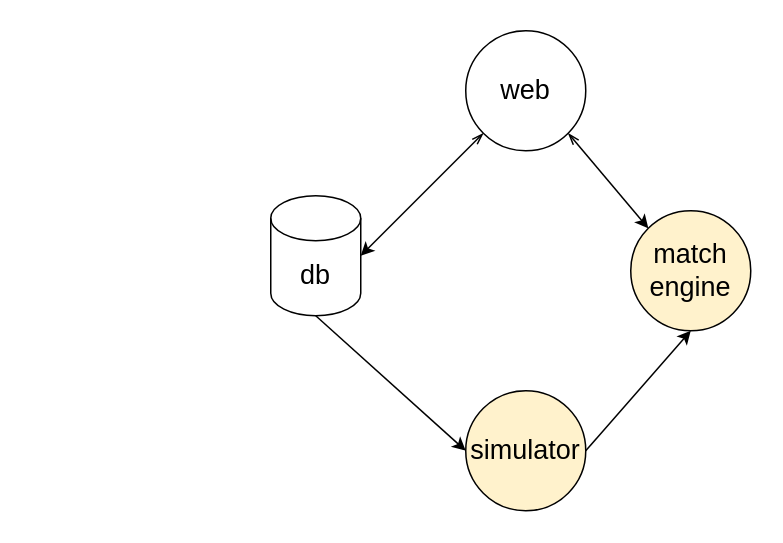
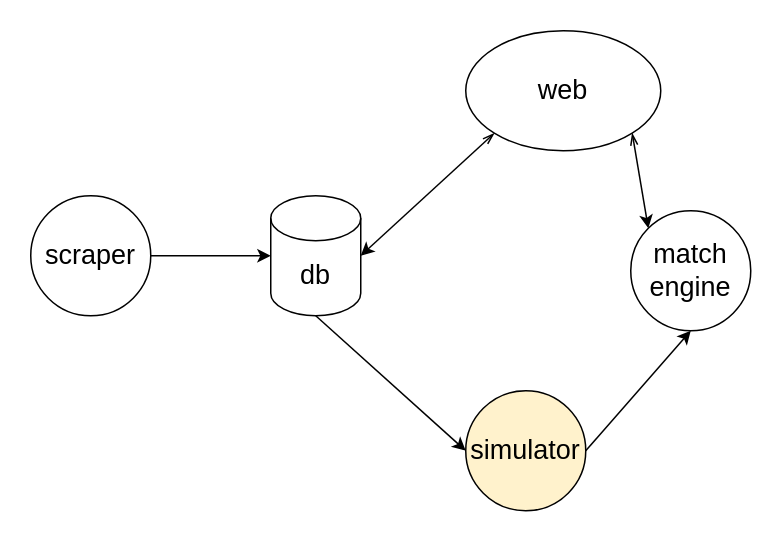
(526, 91) -> (563, 91)
none -> (91, 256)
none -> (206, 256)
(691, 271) -> (691, 271)
